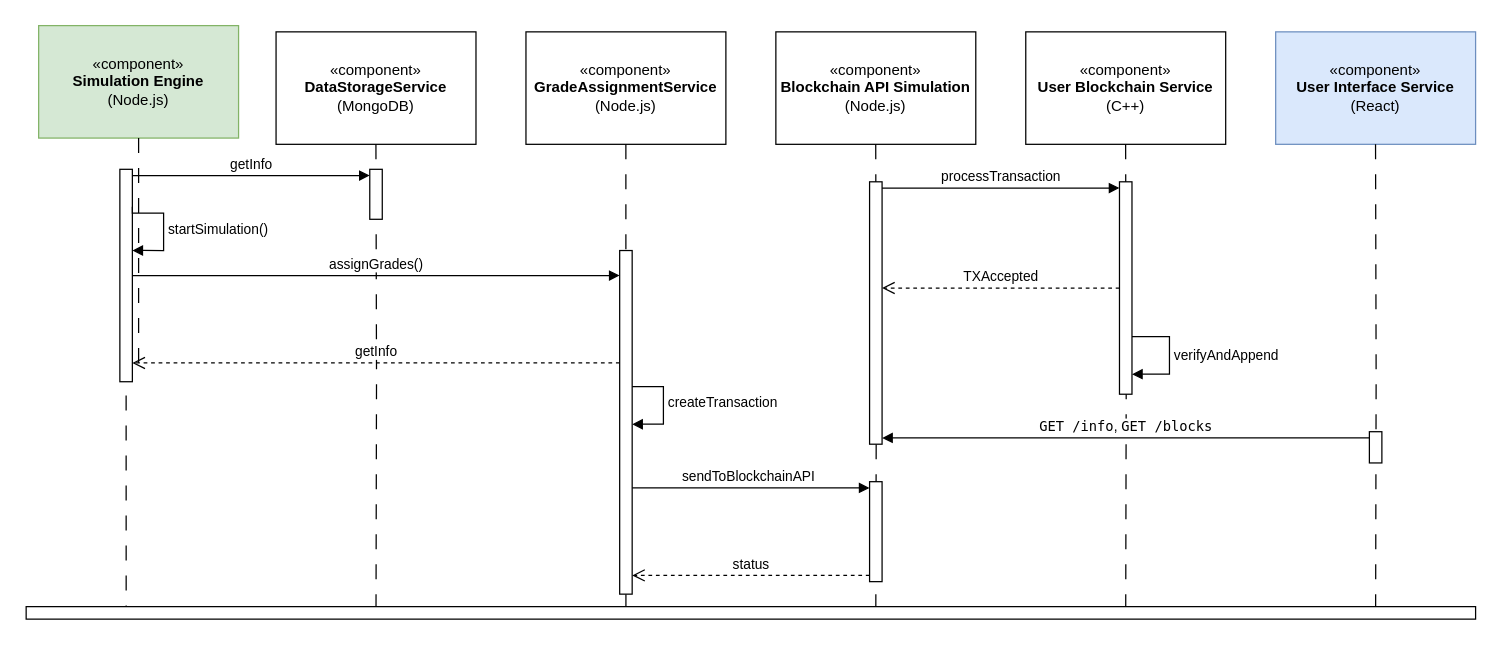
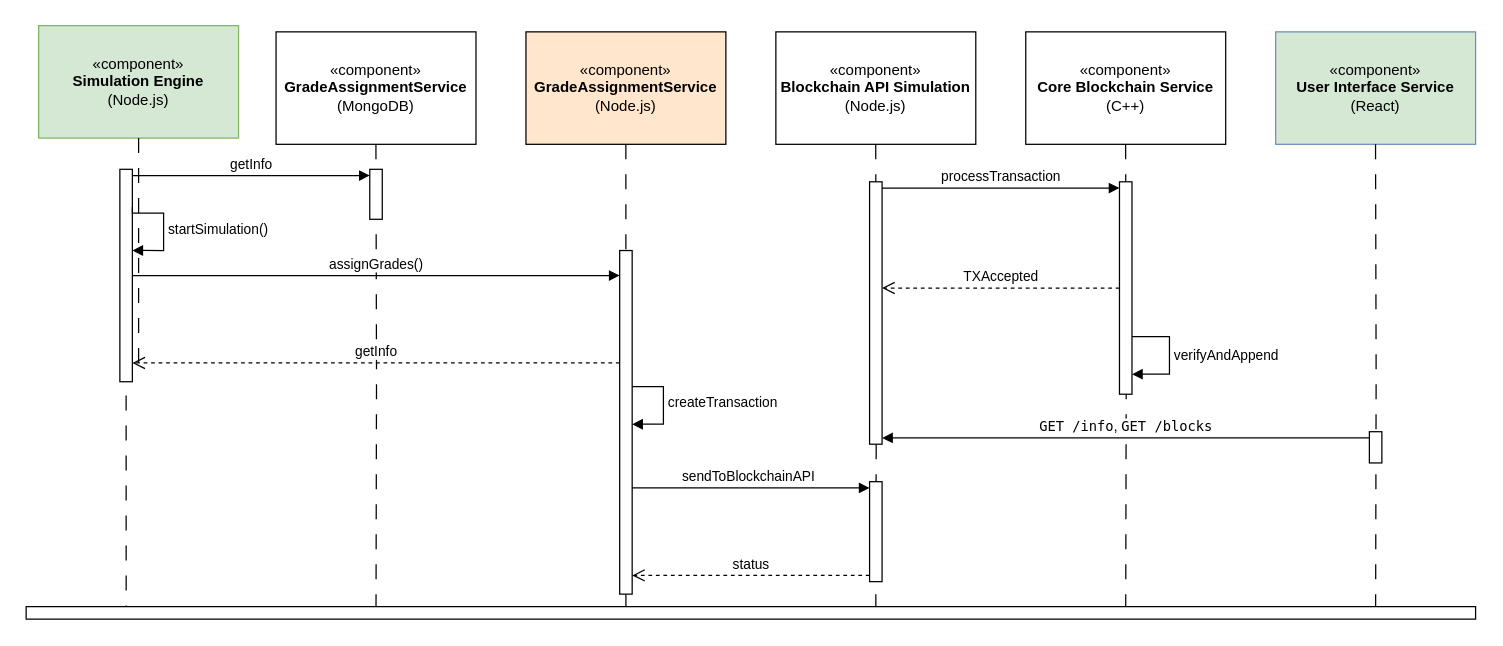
(376, 88) -> (376, 88)
(626, 88) -> (626, 88)
(1126, 88) -> (1126, 88)
(1376, 88) -> (1376, 88)
